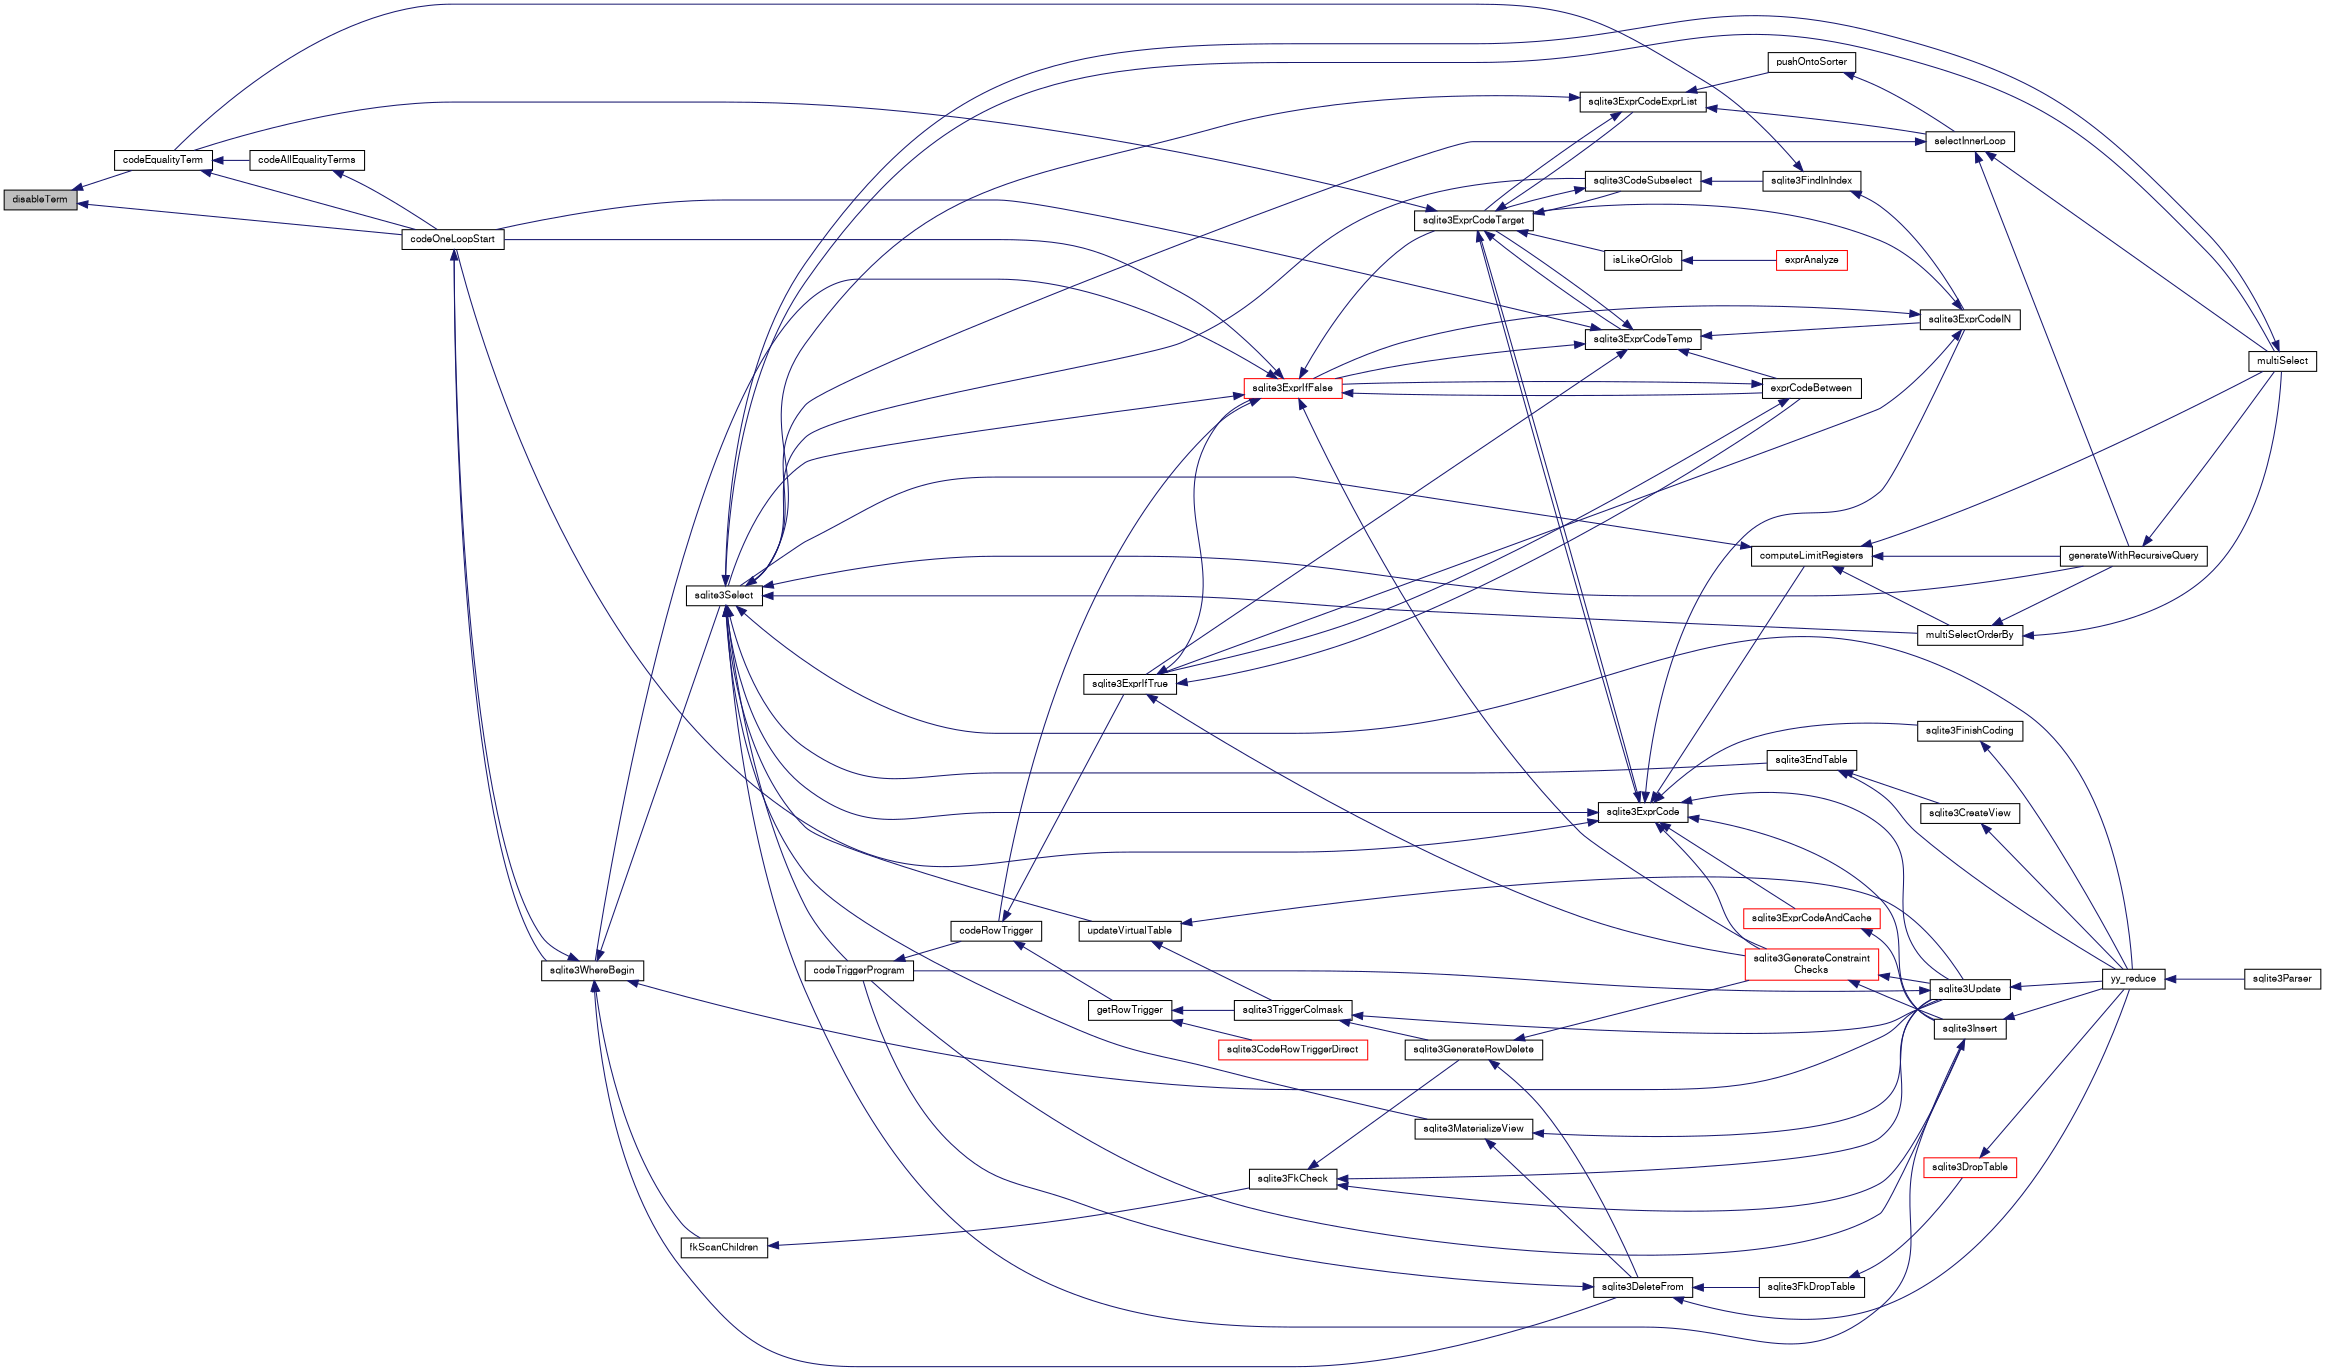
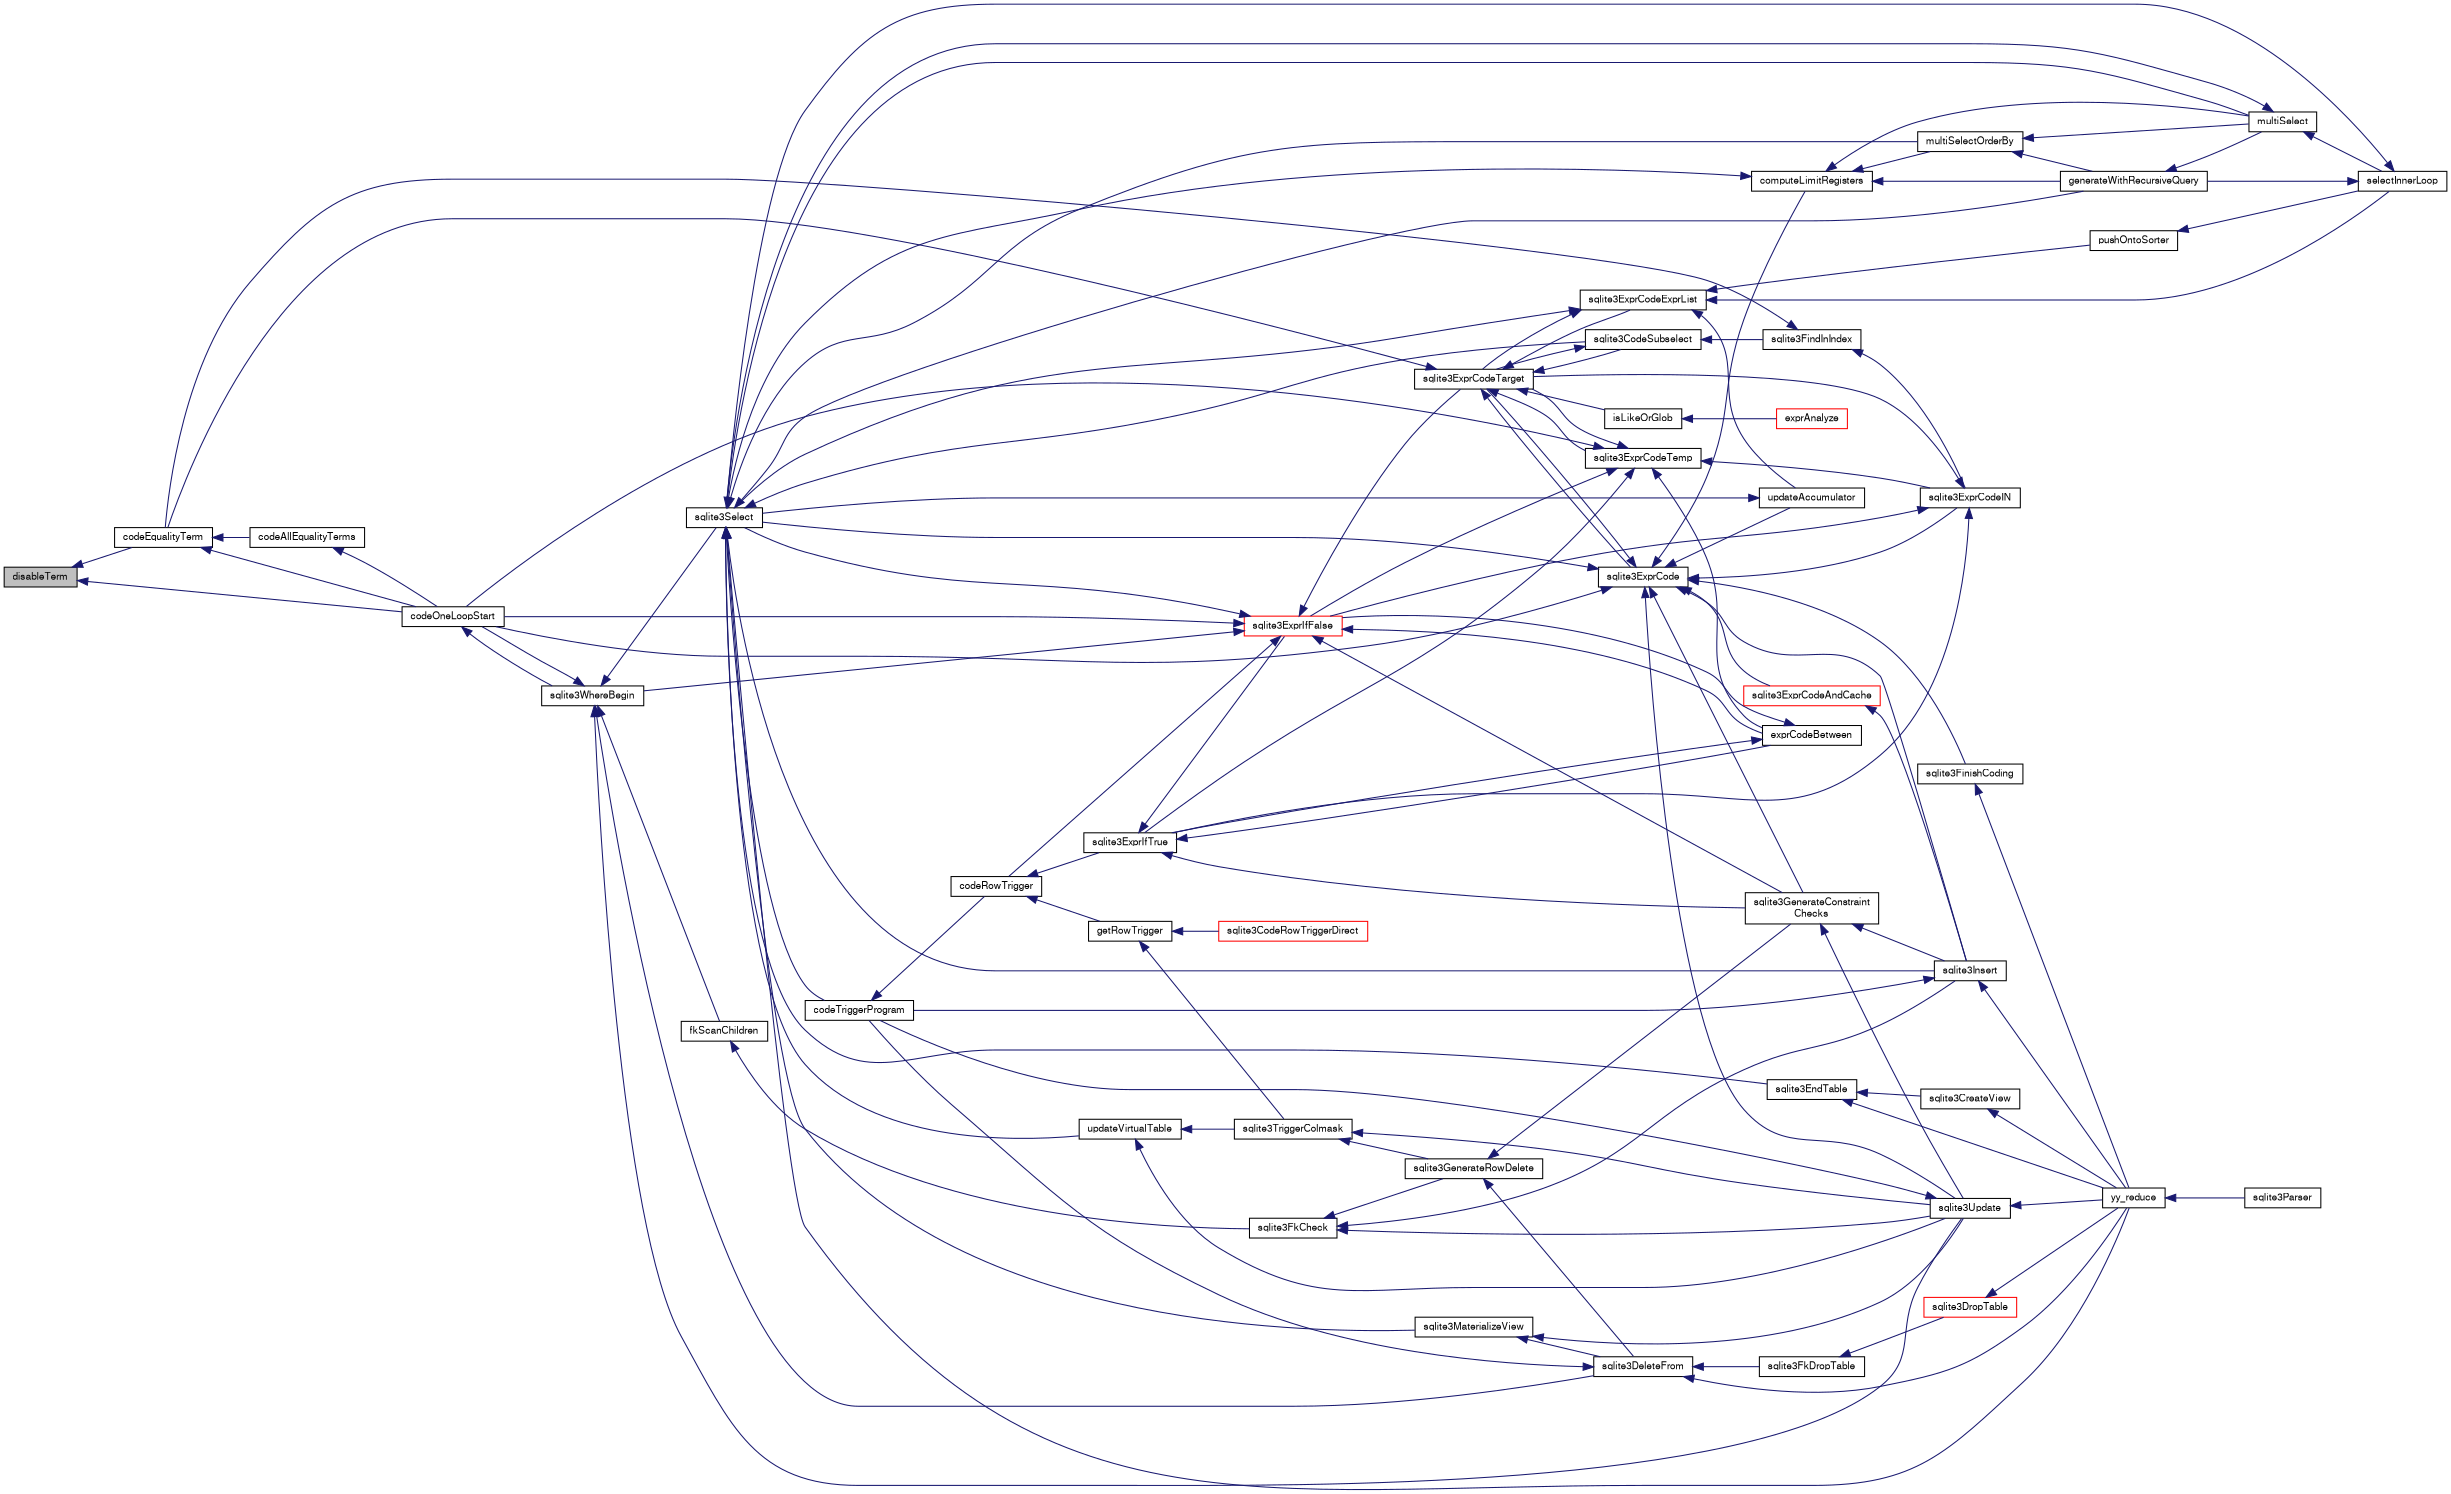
(2131, 255) -> (2347, 154)
none -> (1812, 498)
(1812, 965) -> (1812, 908)
